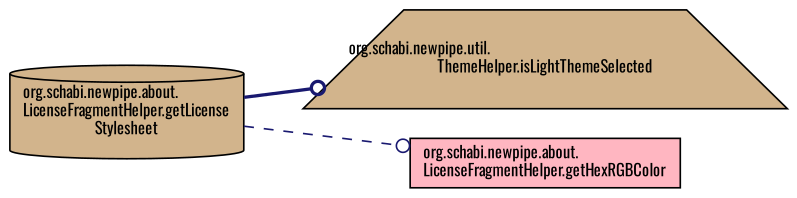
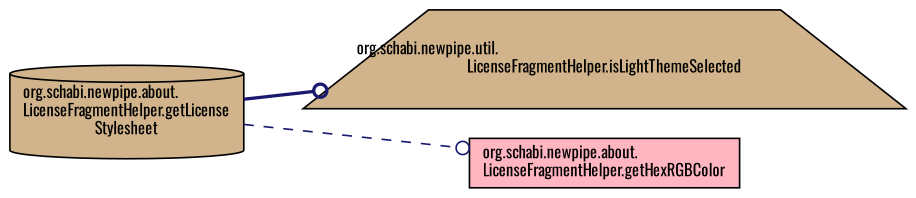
(545, 59) -> (605, 59)
